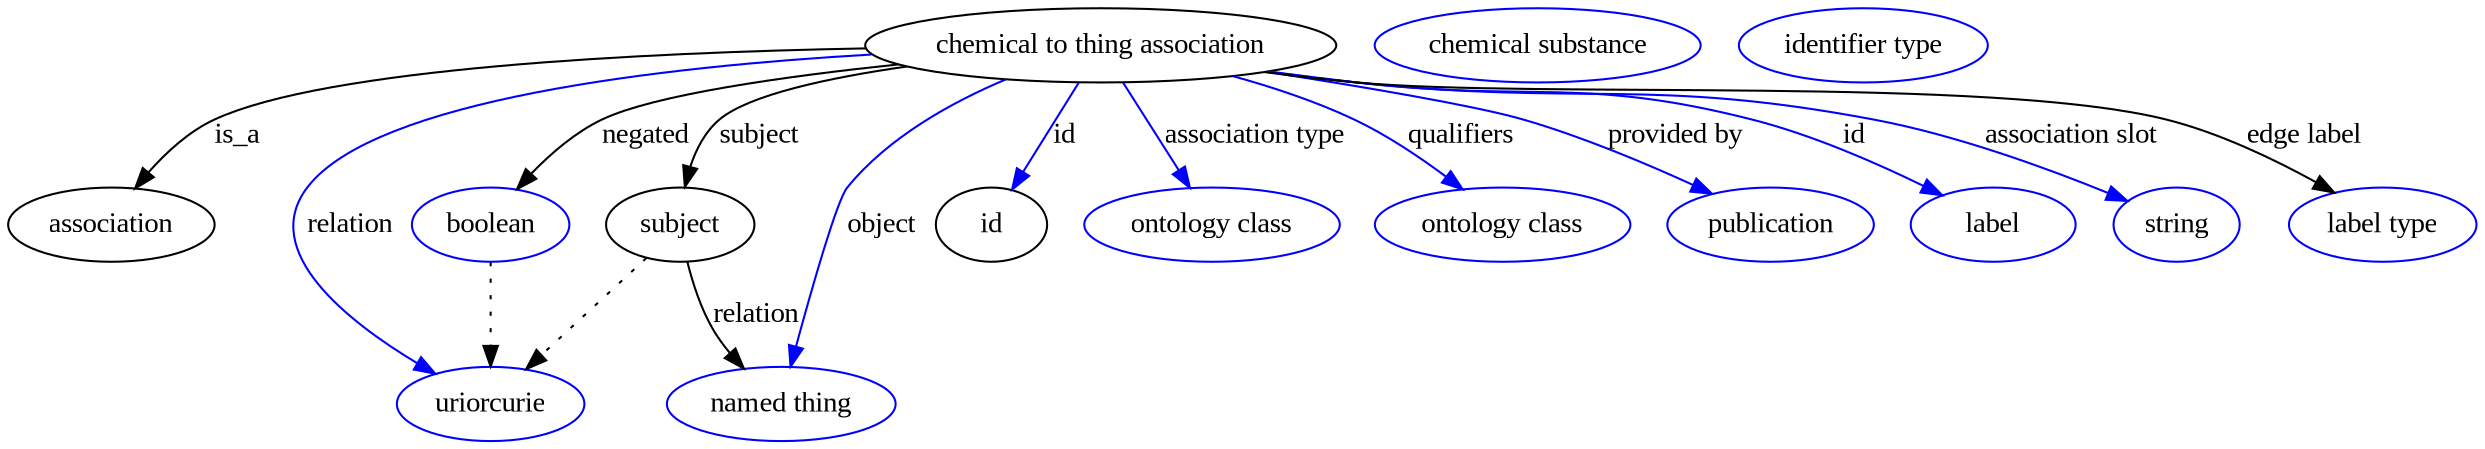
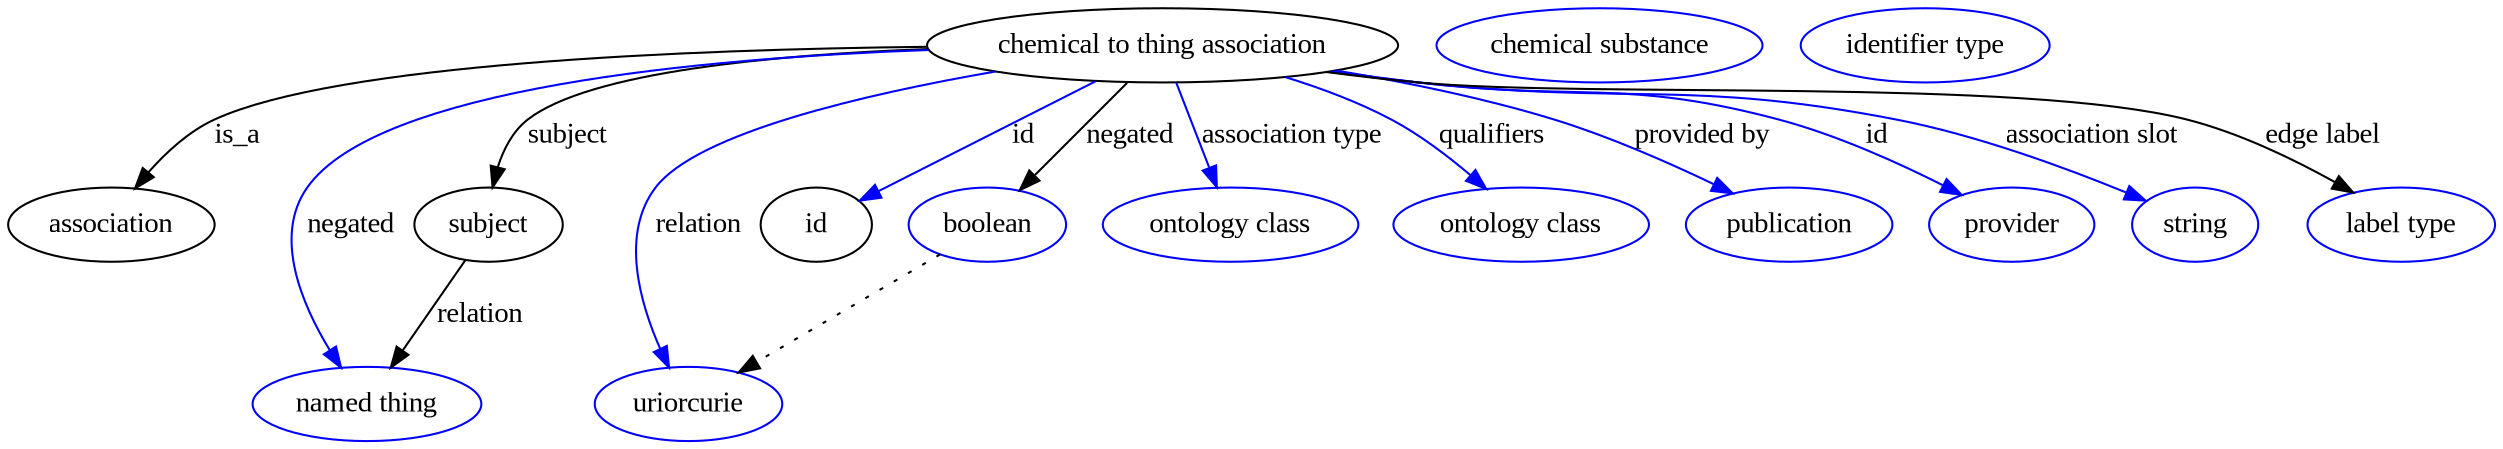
(882, 225) -> (352, 225)
(1993, 225) -> (2012, 225)
(594, 306) -> none
